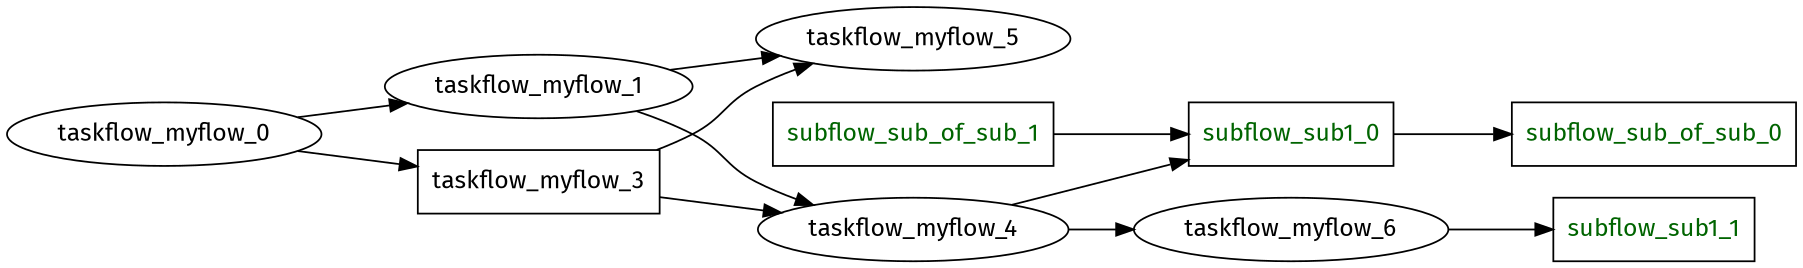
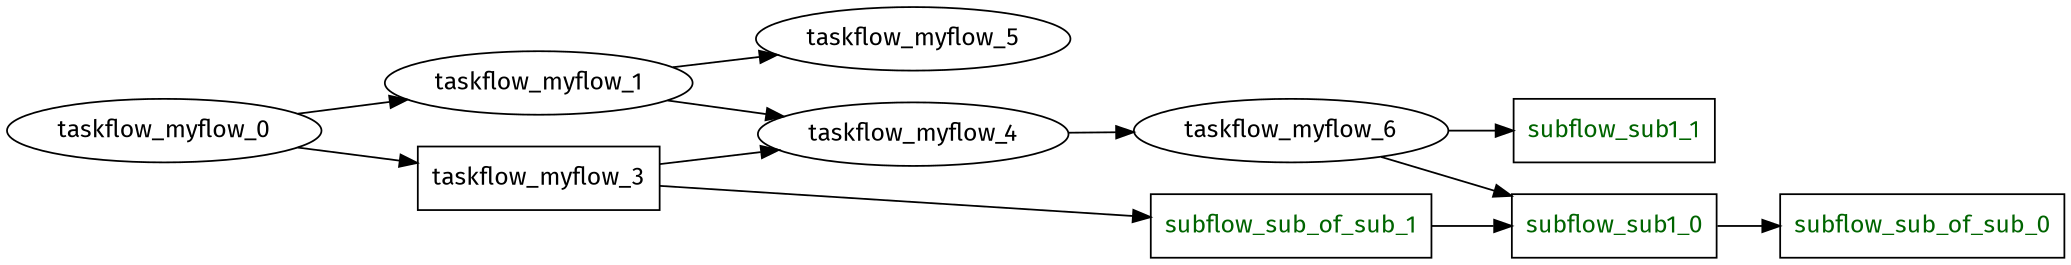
(726, 109) -> (896, 201)
(1091, 185) -> (1438, 174)
